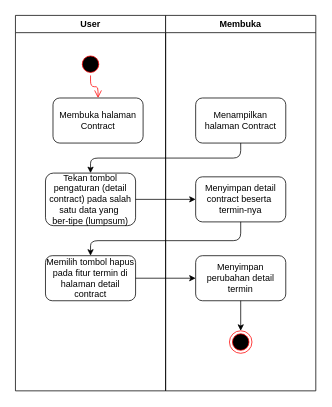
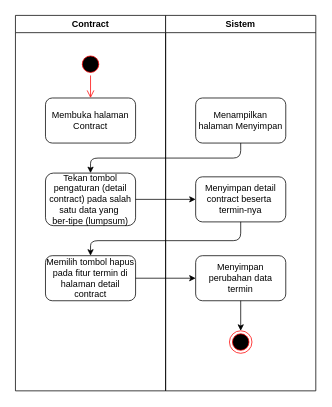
(90, 24) -> (90, 24)
(240, 24) -> (240, 24)
(98, 120) -> (90, 120)
(240, 120) -> (240, 120)
(240, 278) -> (240, 278)
